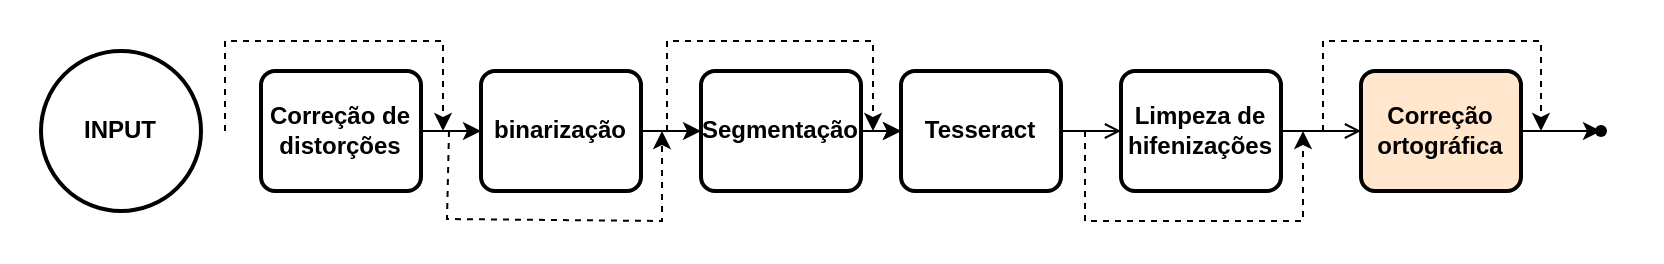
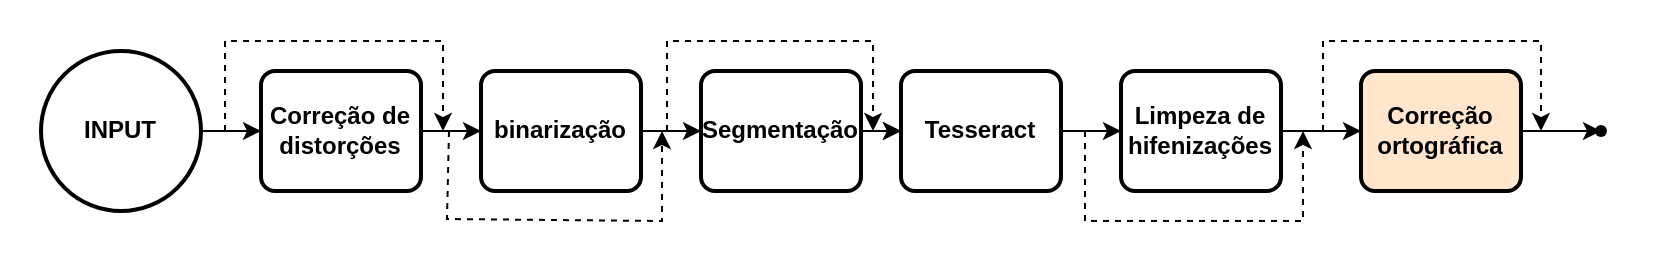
none -> (238, 131)
(1109, 131) -> (1106, 131)
(1348, 131) -> (1346, 131)
